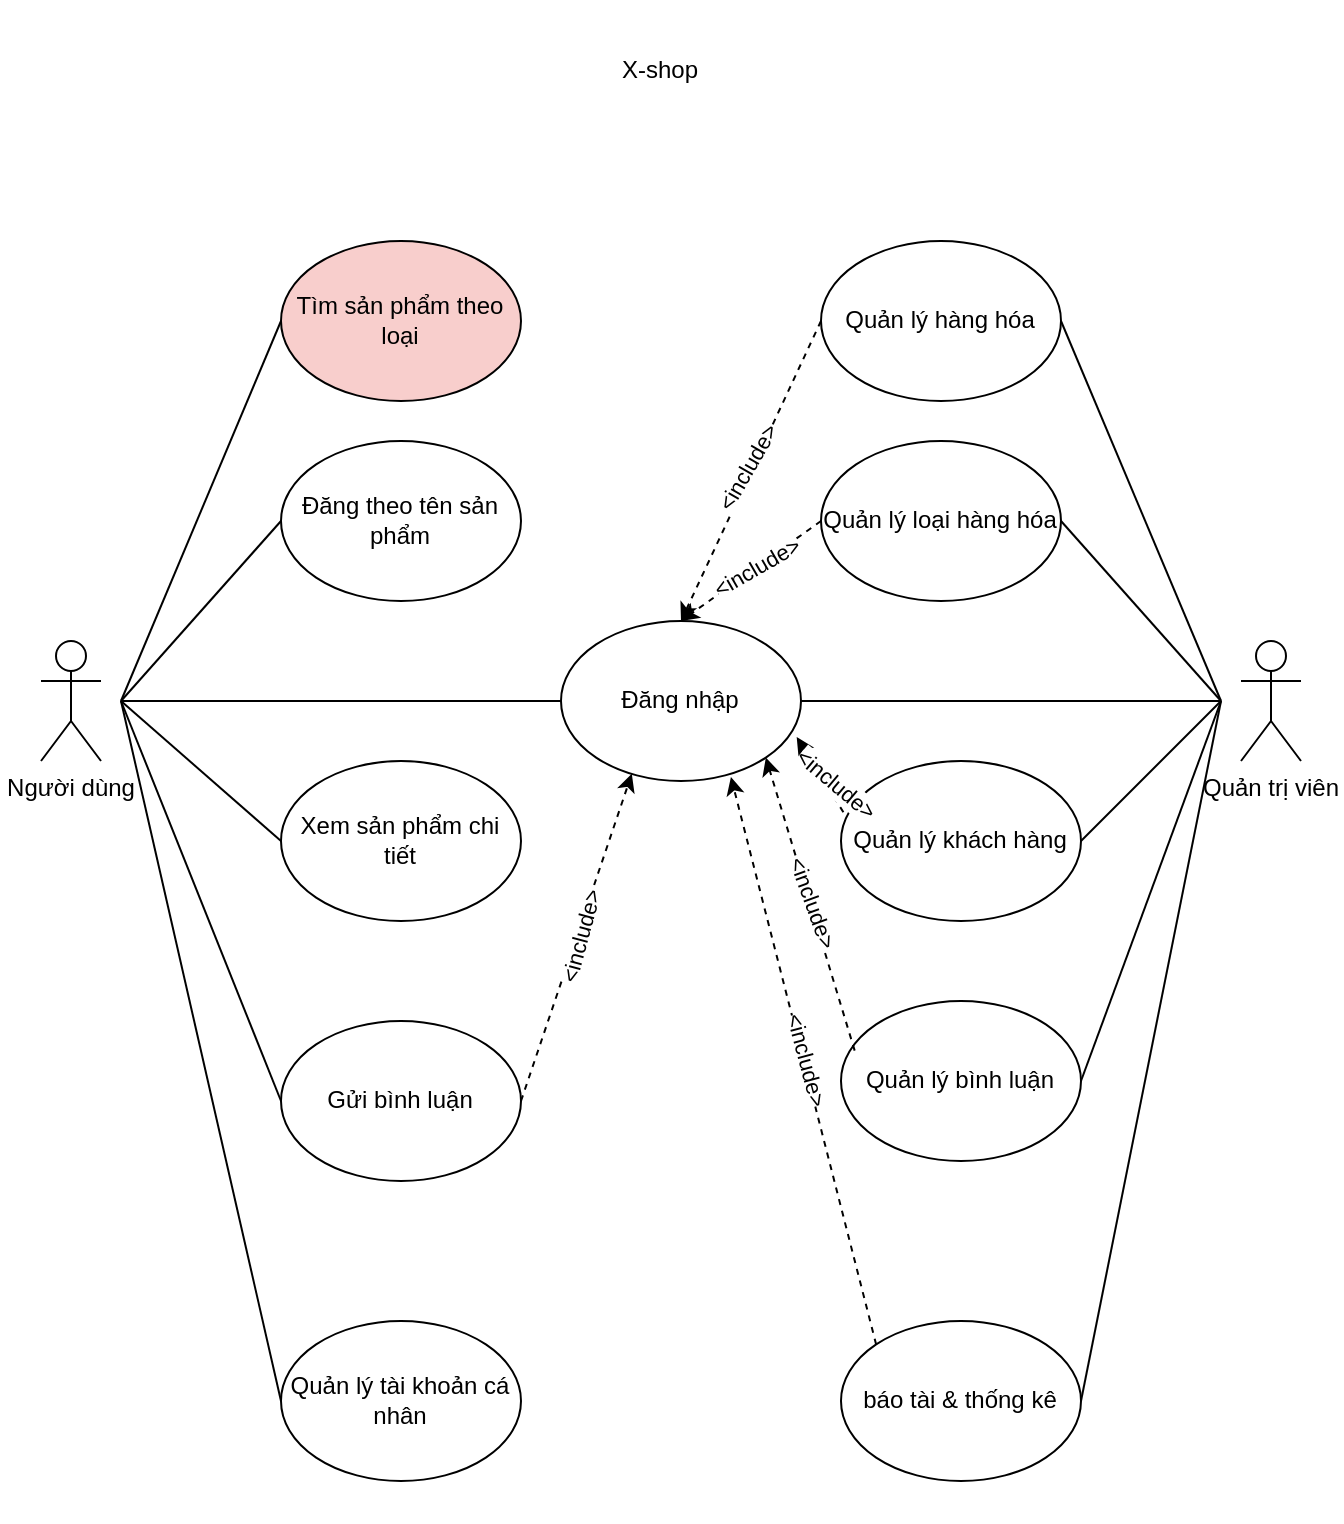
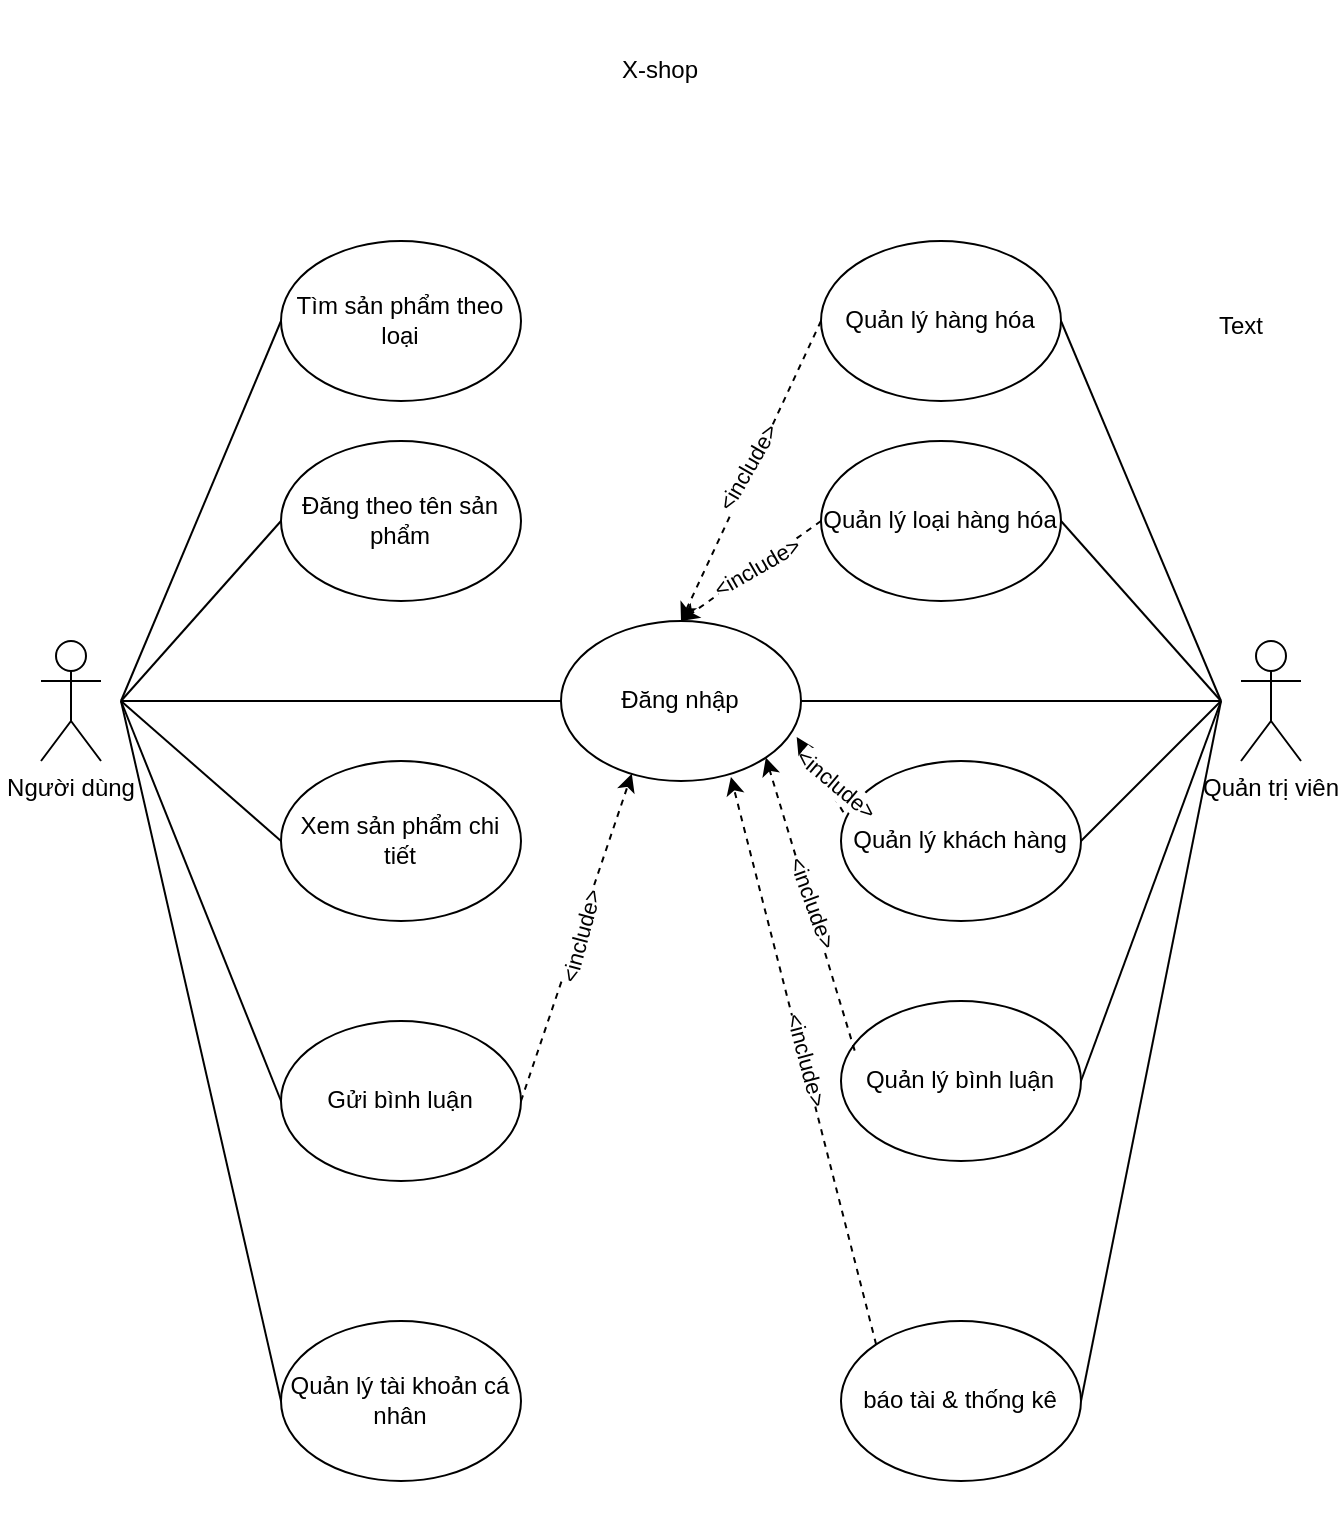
(401, 321) -> (401, 321)
none -> (1241, 327)
